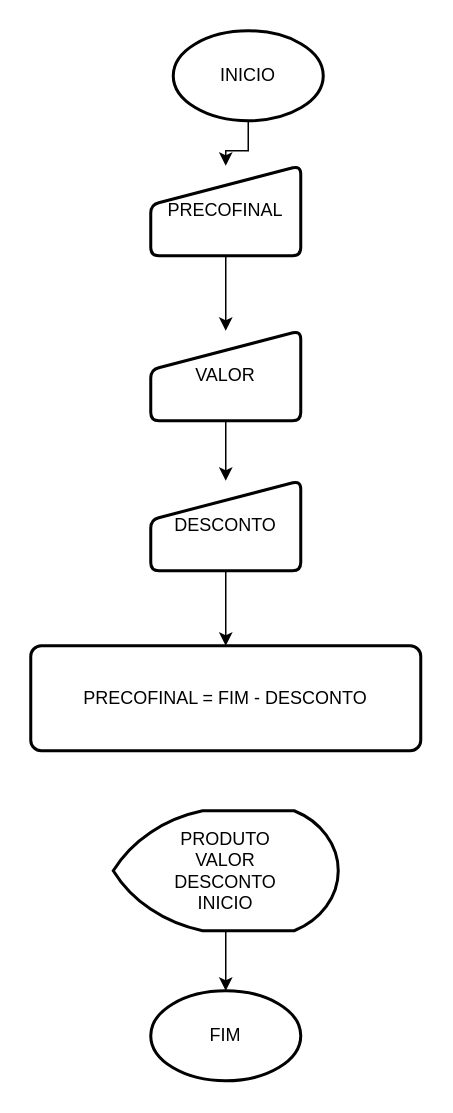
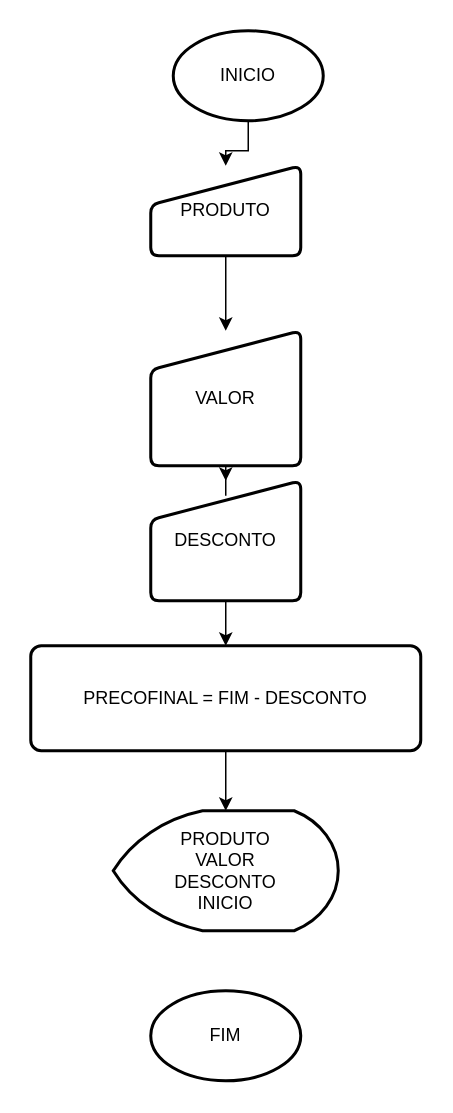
(226, 211) -> (226, 211)
(226, 376) -> (226, 398)
(226, 526) -> (226, 541)
none -> (226, 776)
(226, 956) -> none
